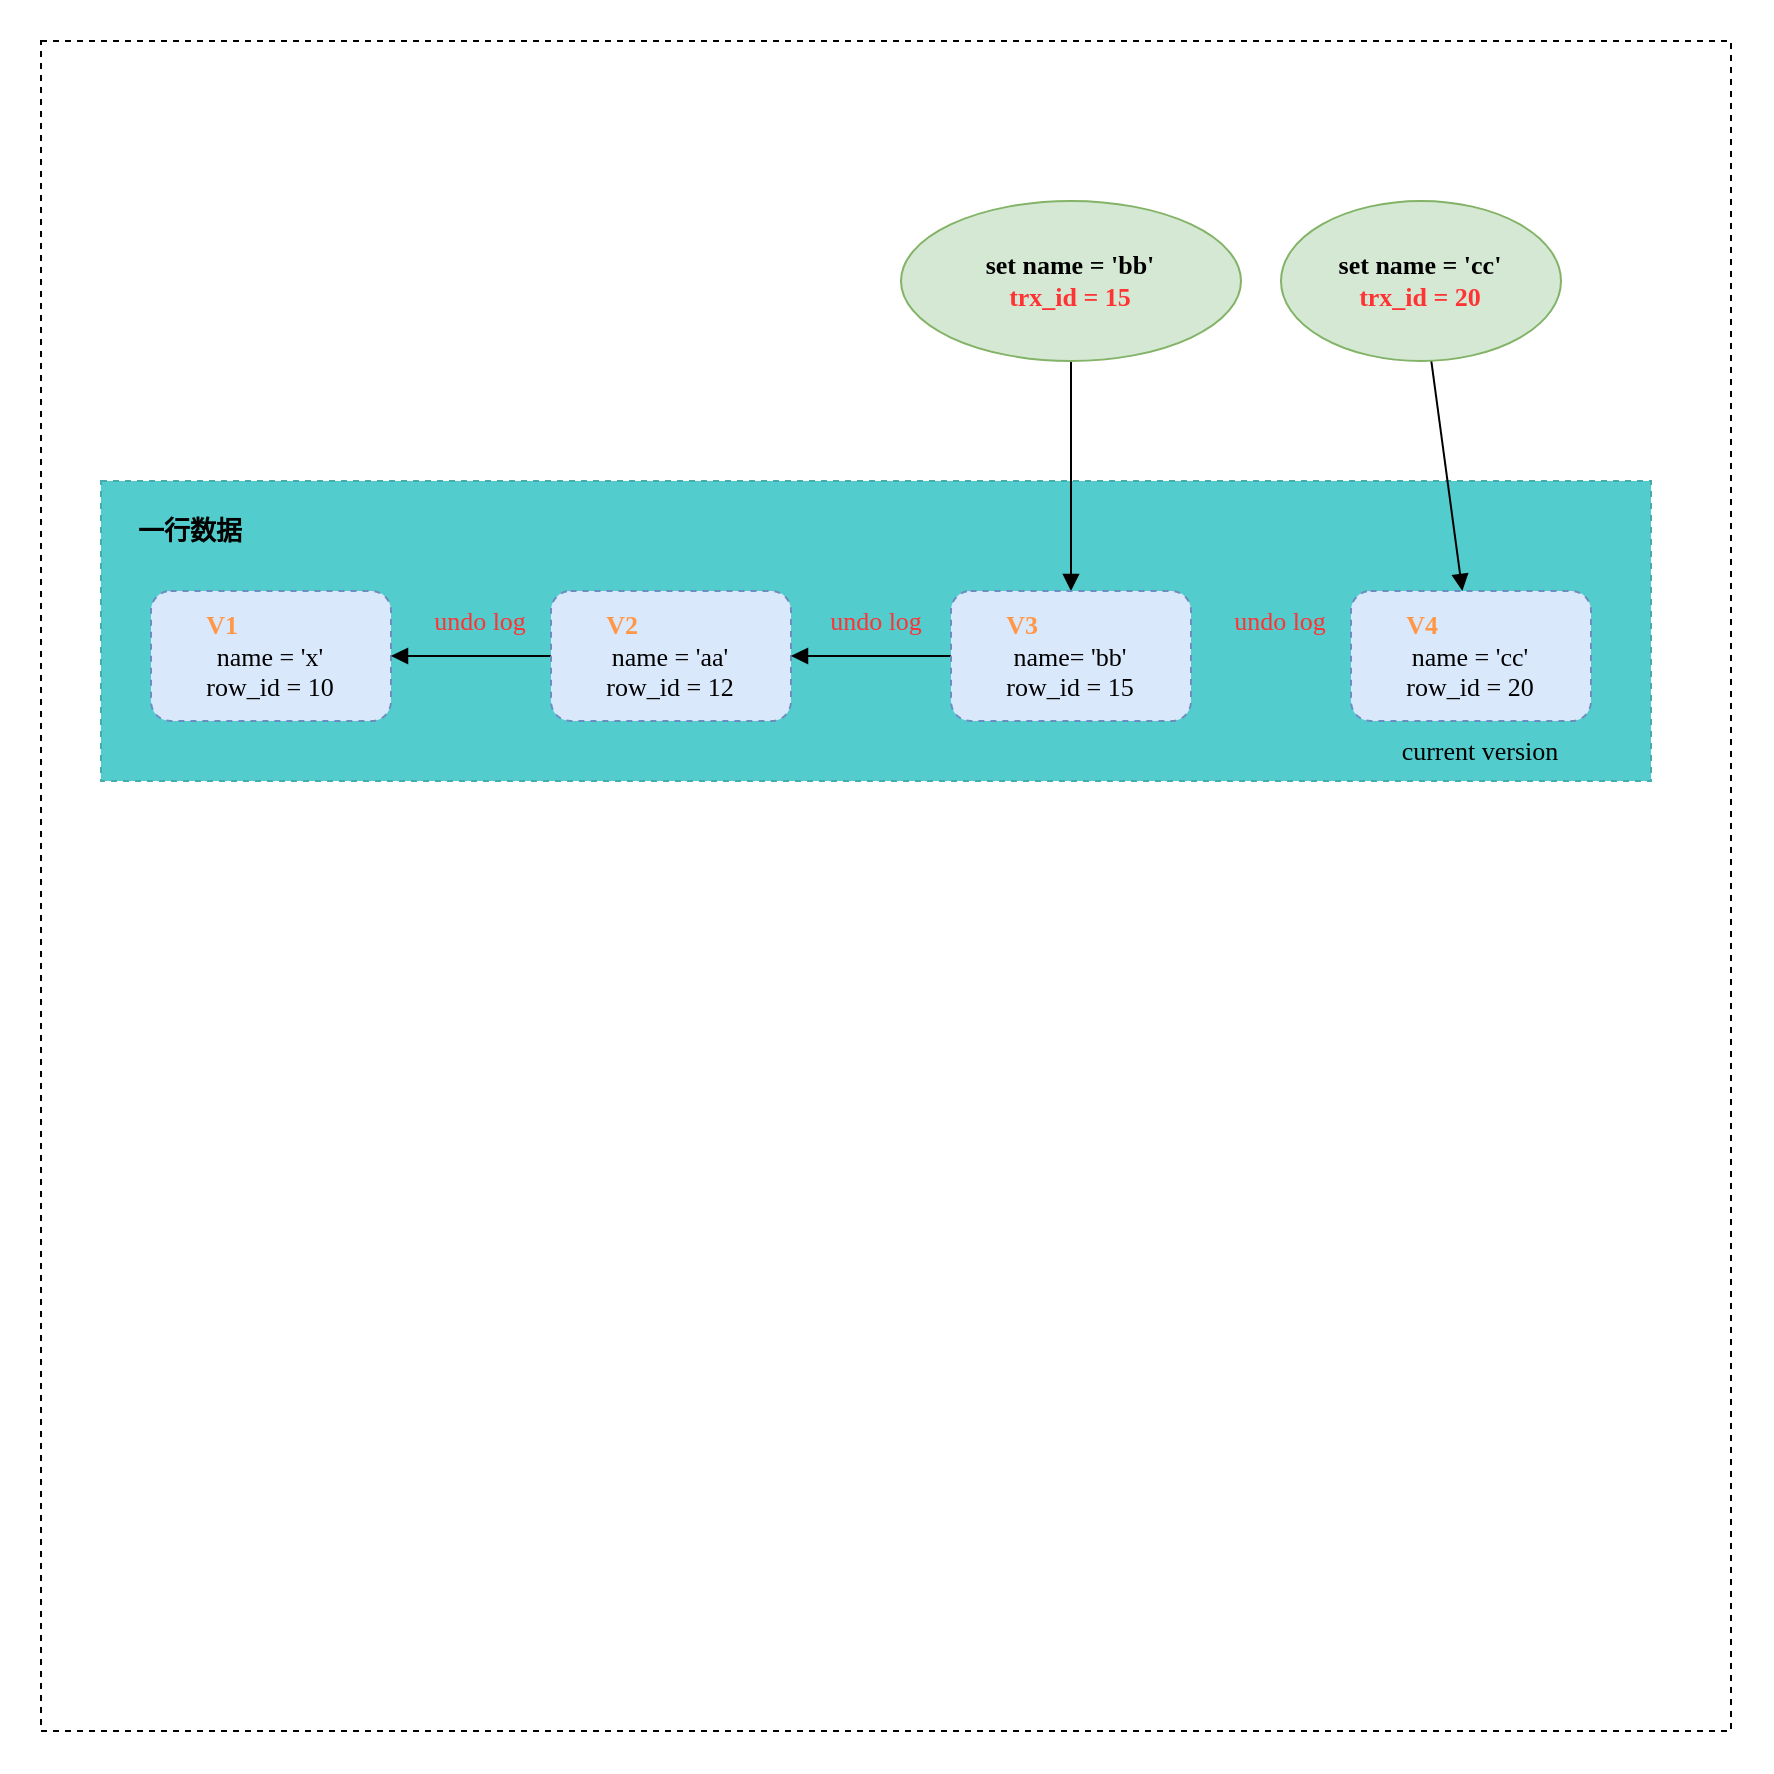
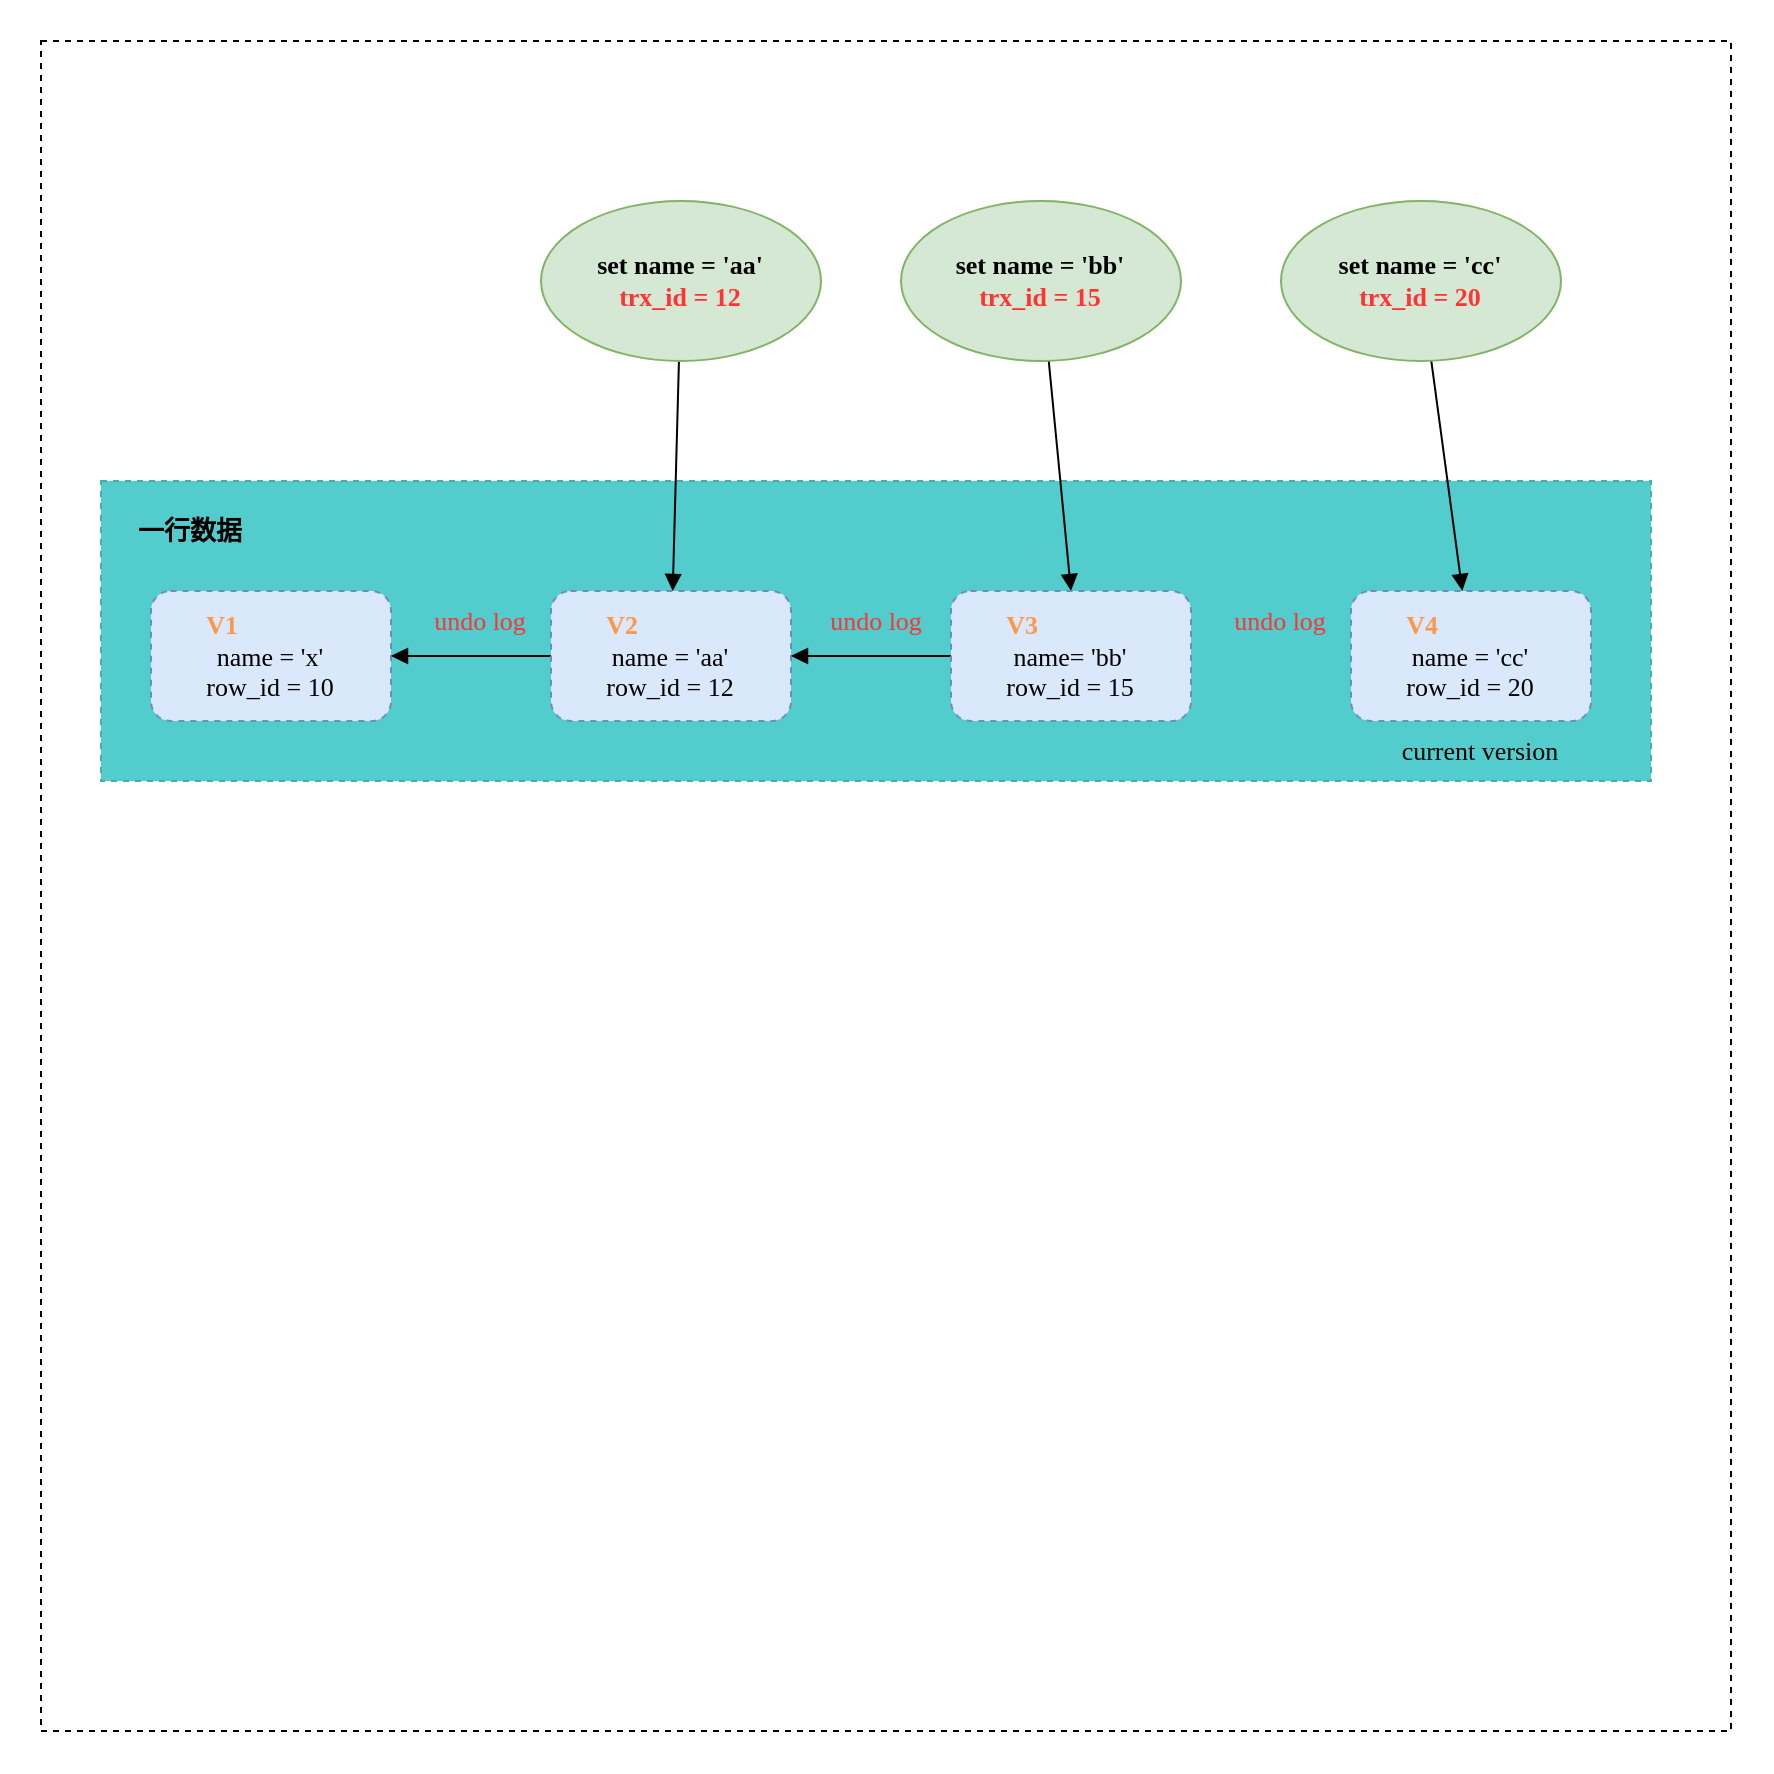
none -> (681, 281)
(1071, 281) -> (1041, 281)
none -> (676, 467)
